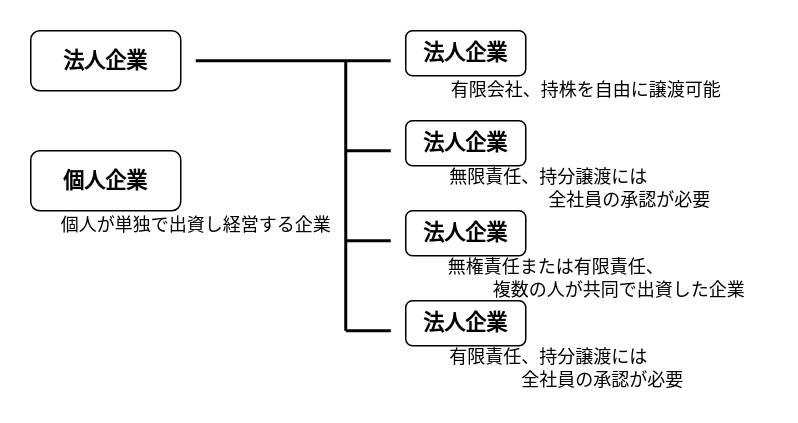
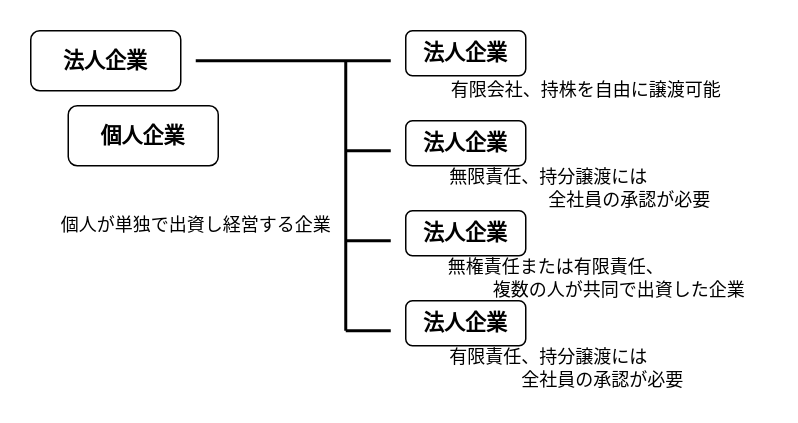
(106, 181) -> (143, 136)
